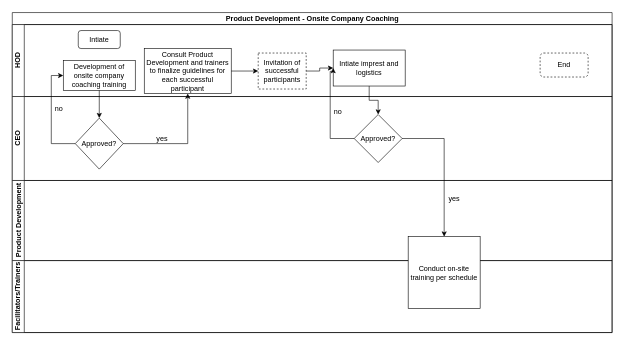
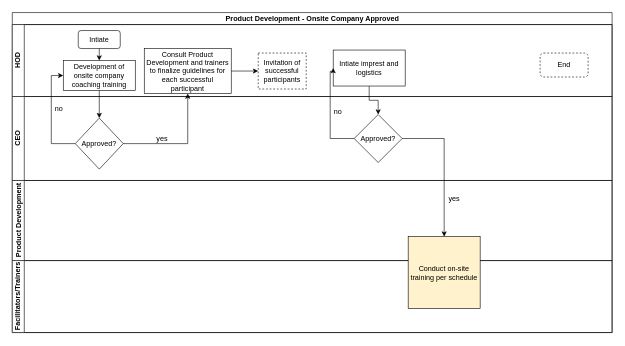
(313, 18) -> (313, 18)
none -> (99, 55)
(321, 68) -> none
(444, 272) -> (444, 272)
